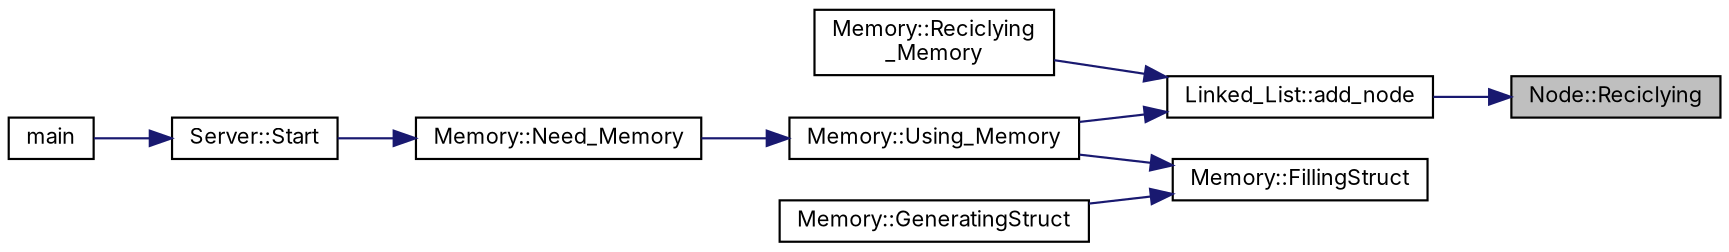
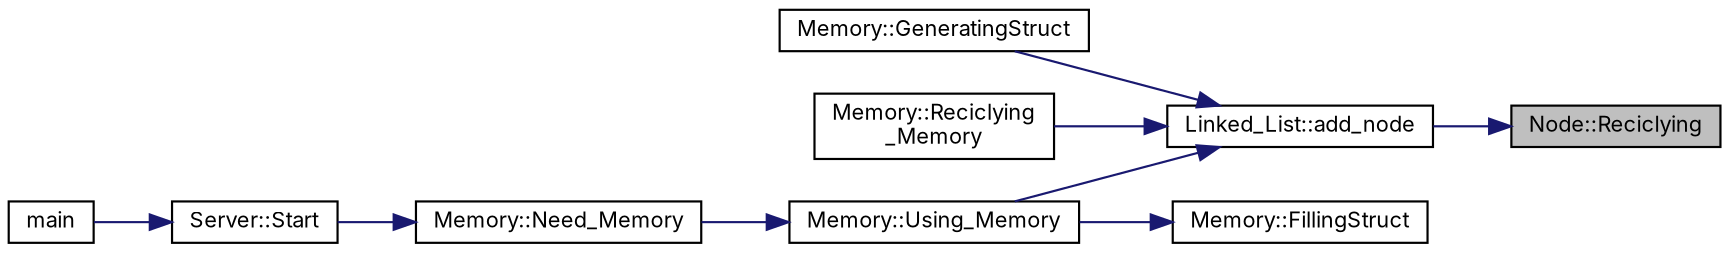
(1120, 200) -> (1106, 76)
